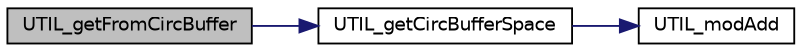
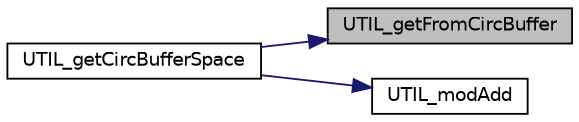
(276, 26) -> (285, 44)
